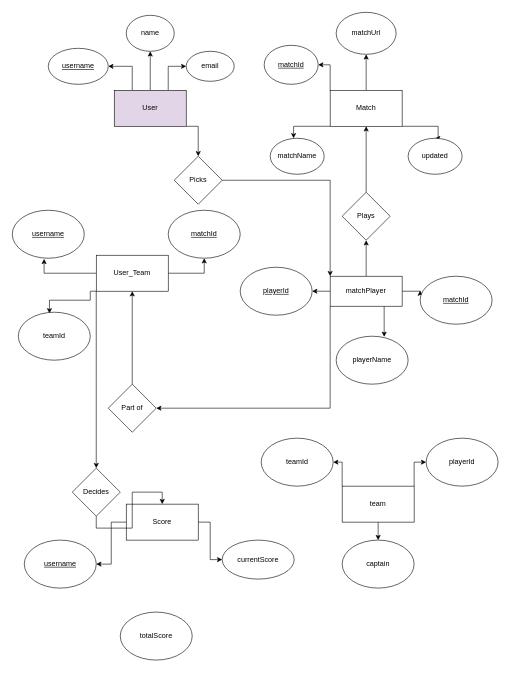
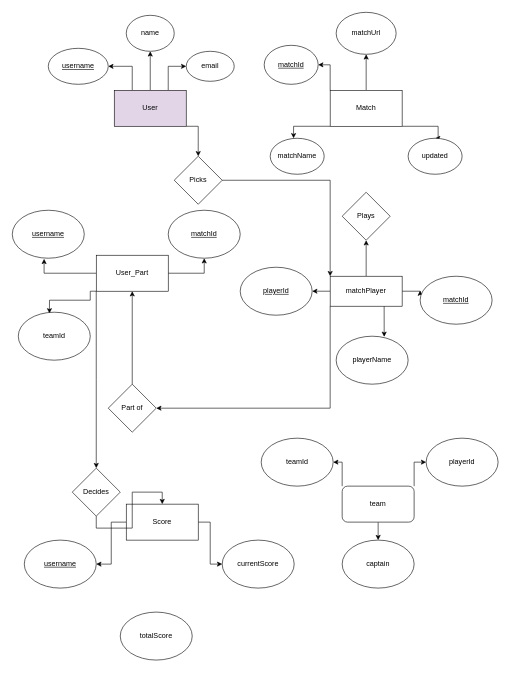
(366, 131) -> none
(132, 273) -> (132, 273)
(378, 504) -> (378, 504)
(258, 560) -> (258, 564)
